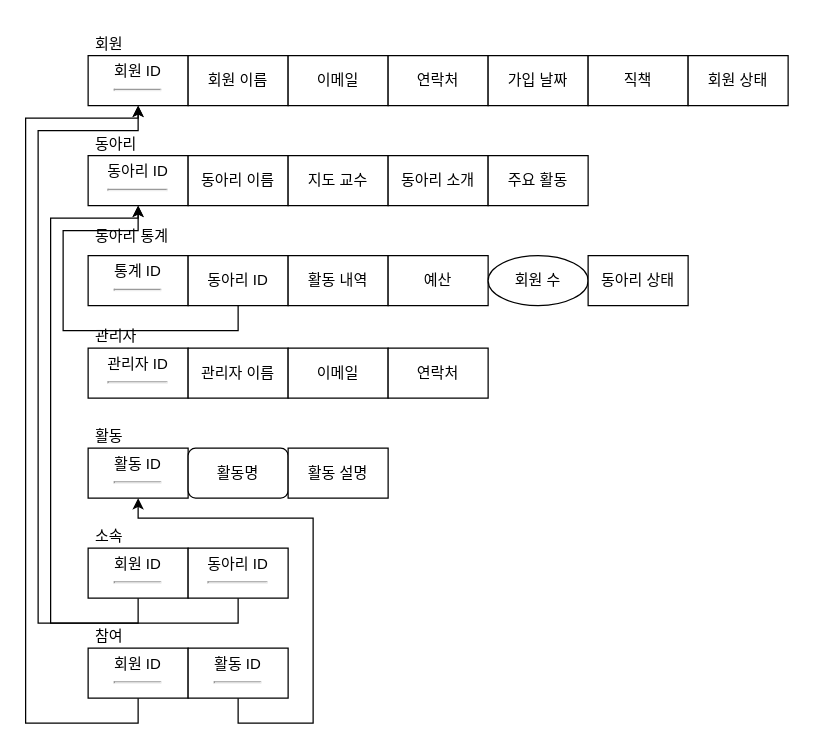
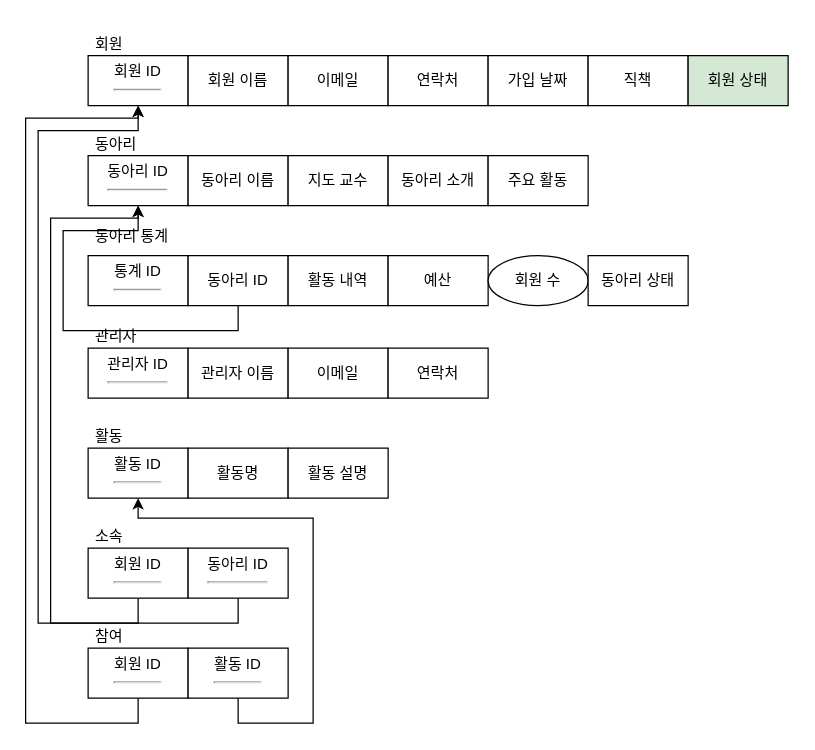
(738, 81) -> (738, 81)
(238, 473) -> (238, 473)
